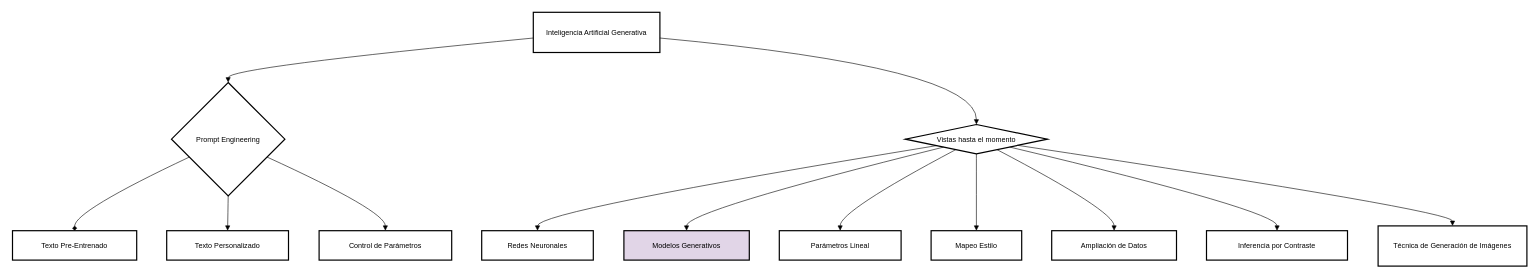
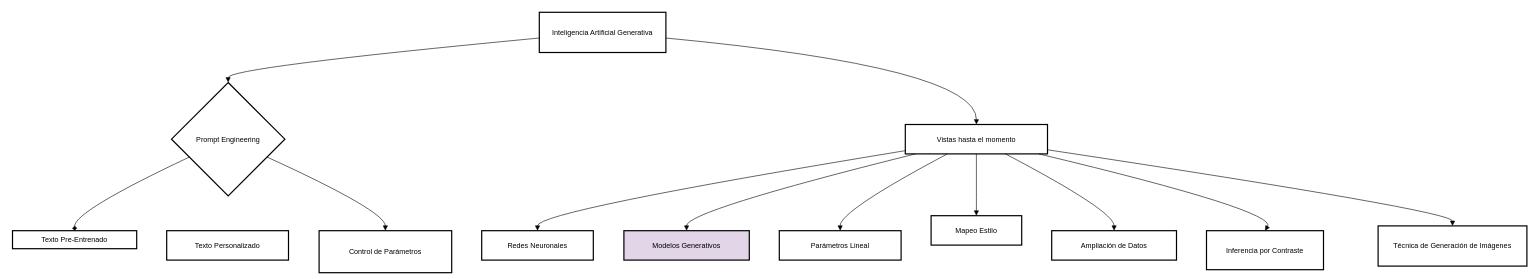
(596, 32) -> (602, 32)
(976, 139) -> (976, 139)
(228, 225) -> none
(74, 245) -> (74, 240)
(385, 245) -> (385, 252)
(976, 245) -> (976, 230)
(1277, 245) -> (1265, 250)
